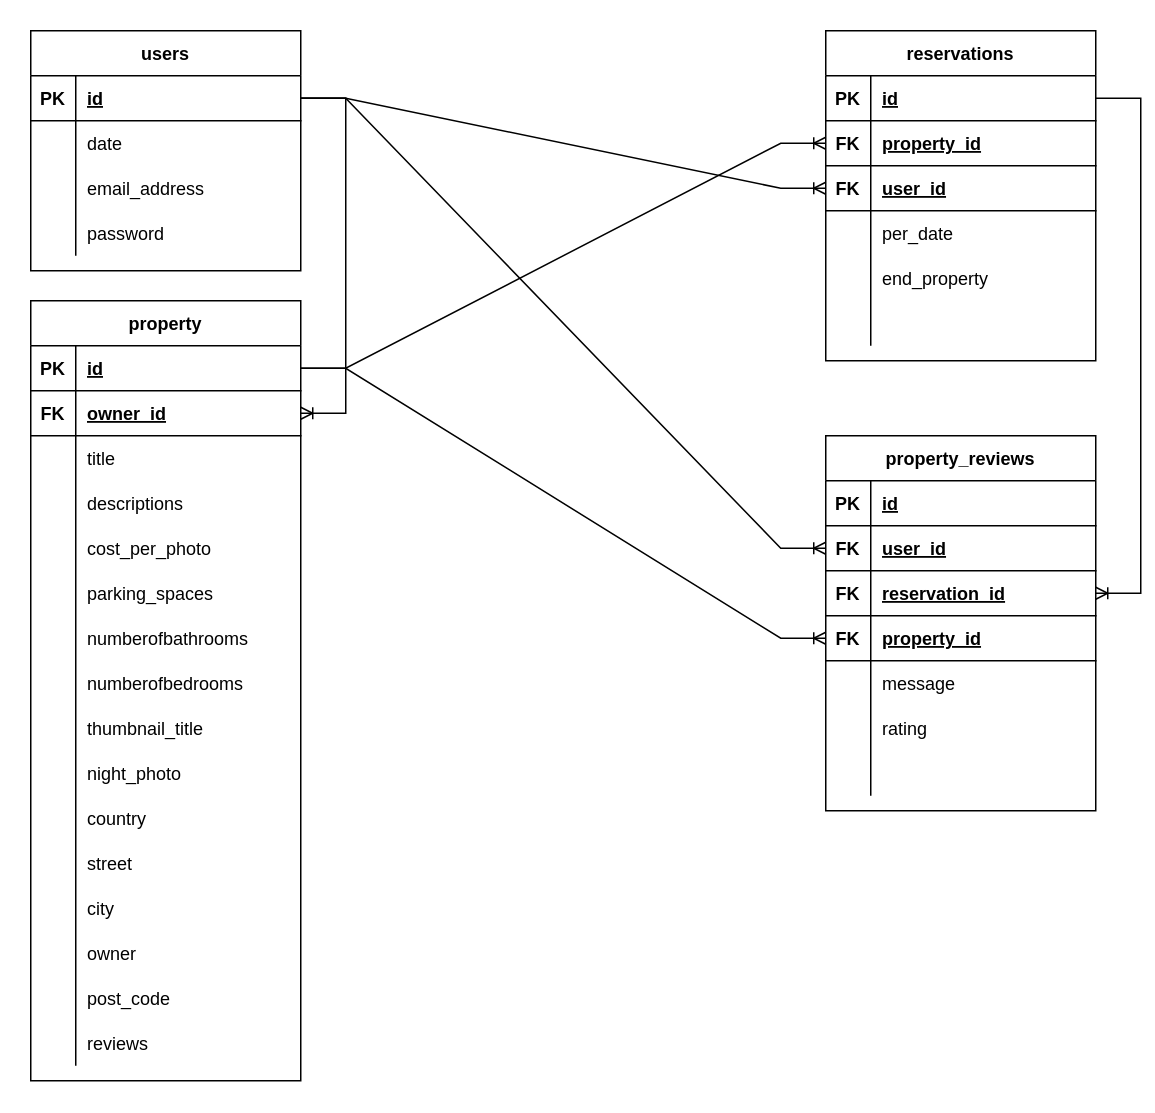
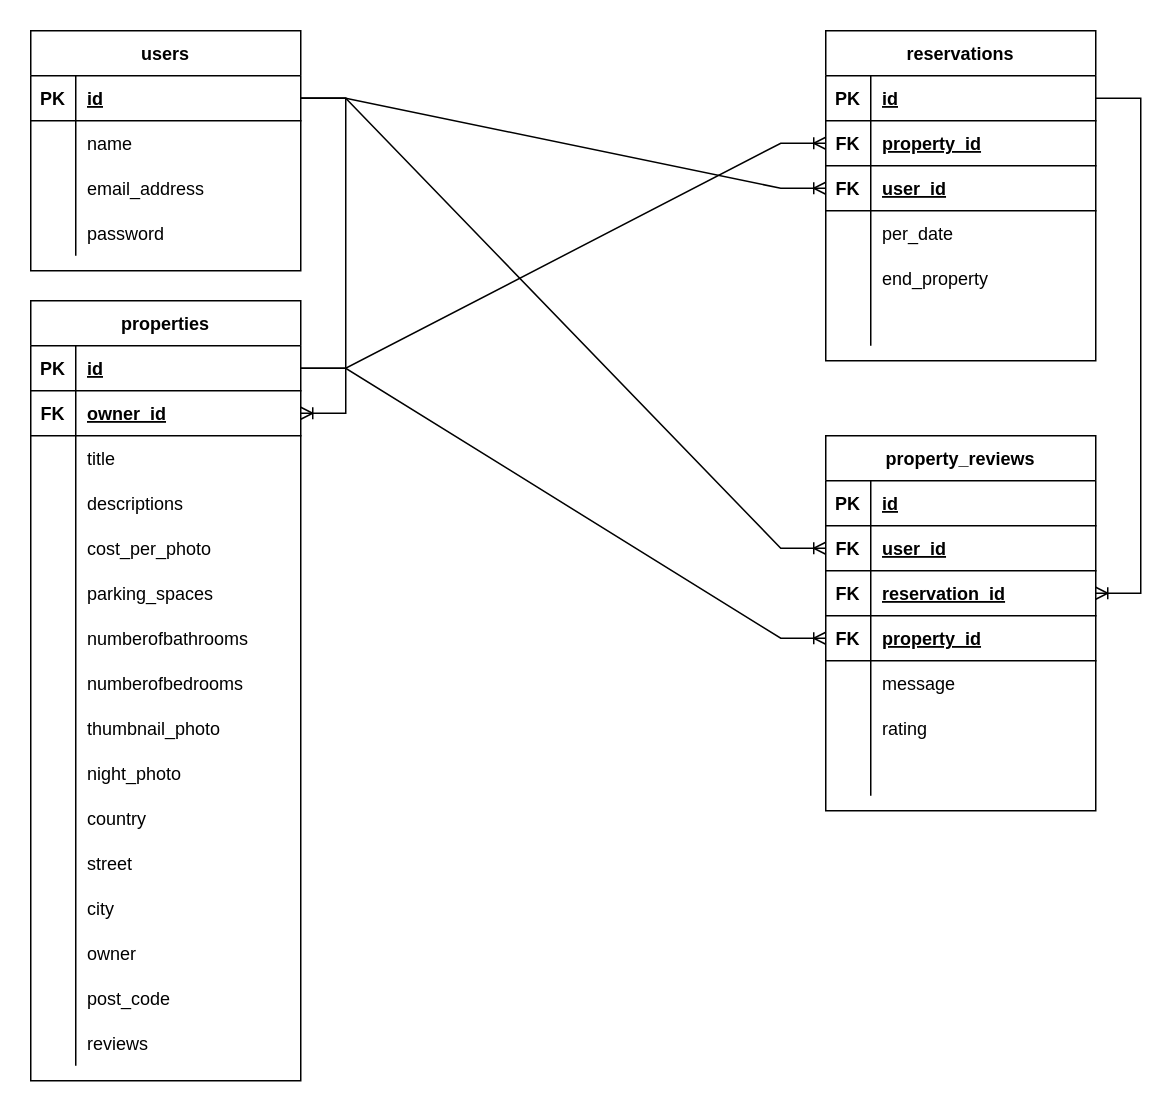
(107, 144) -> (107, 144)
(165, 324) -> (165, 324)
(153, 729) -> (158, 729)
